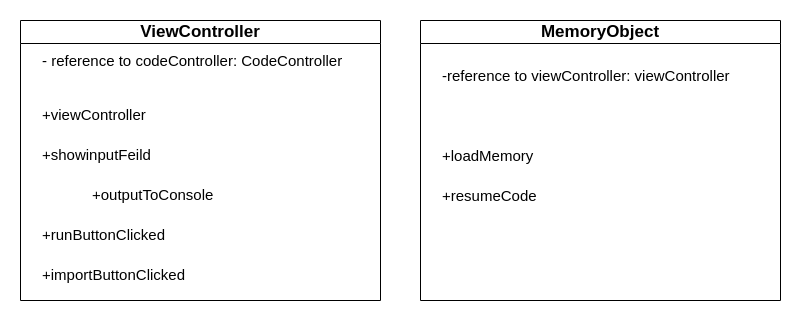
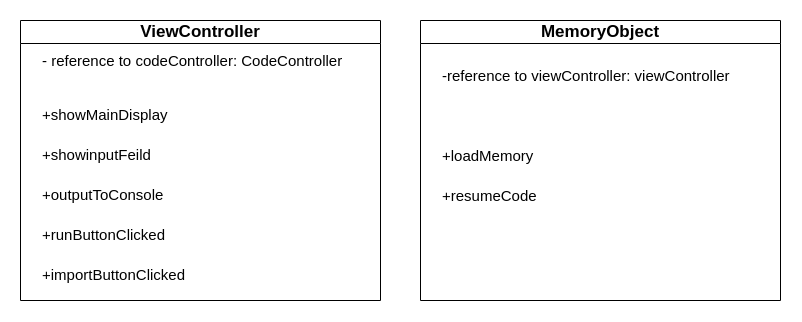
(107, 116) -> (112, 116)
(161, 196) -> (111, 196)
